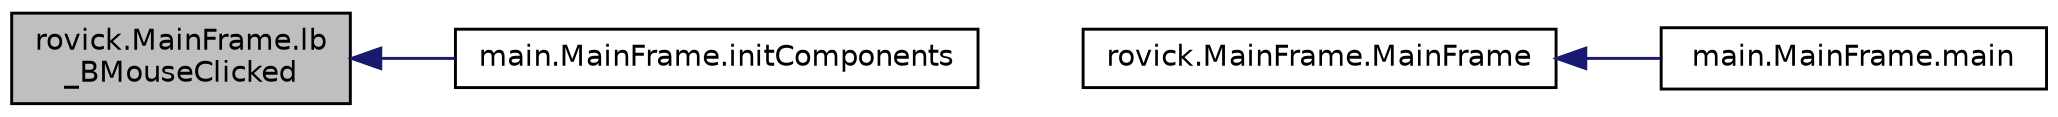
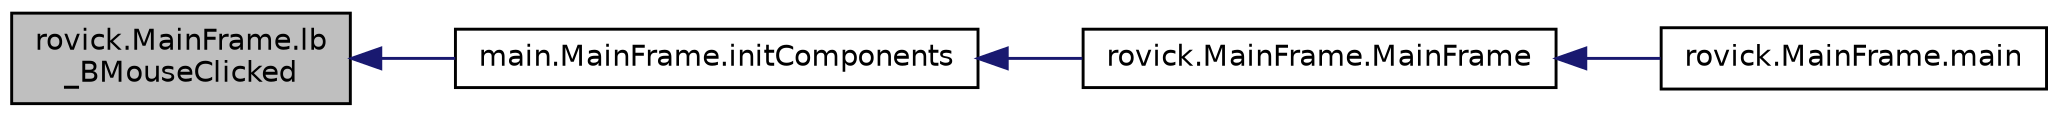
none -> (1045, 58)
(1854, 58) -> (1854, 58)
